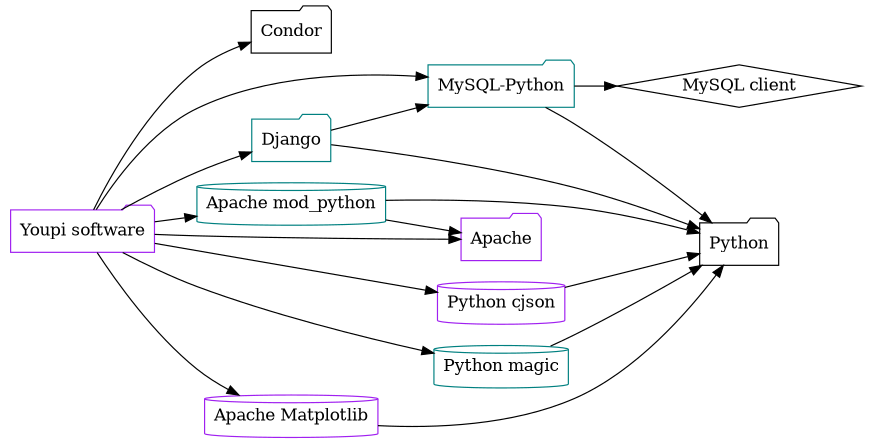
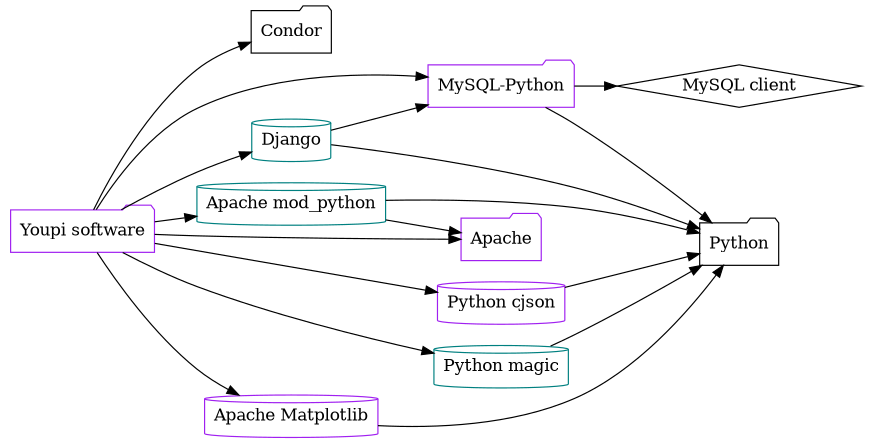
(501, 86) -> (501, 86)
(291, 140) -> (291, 140)
